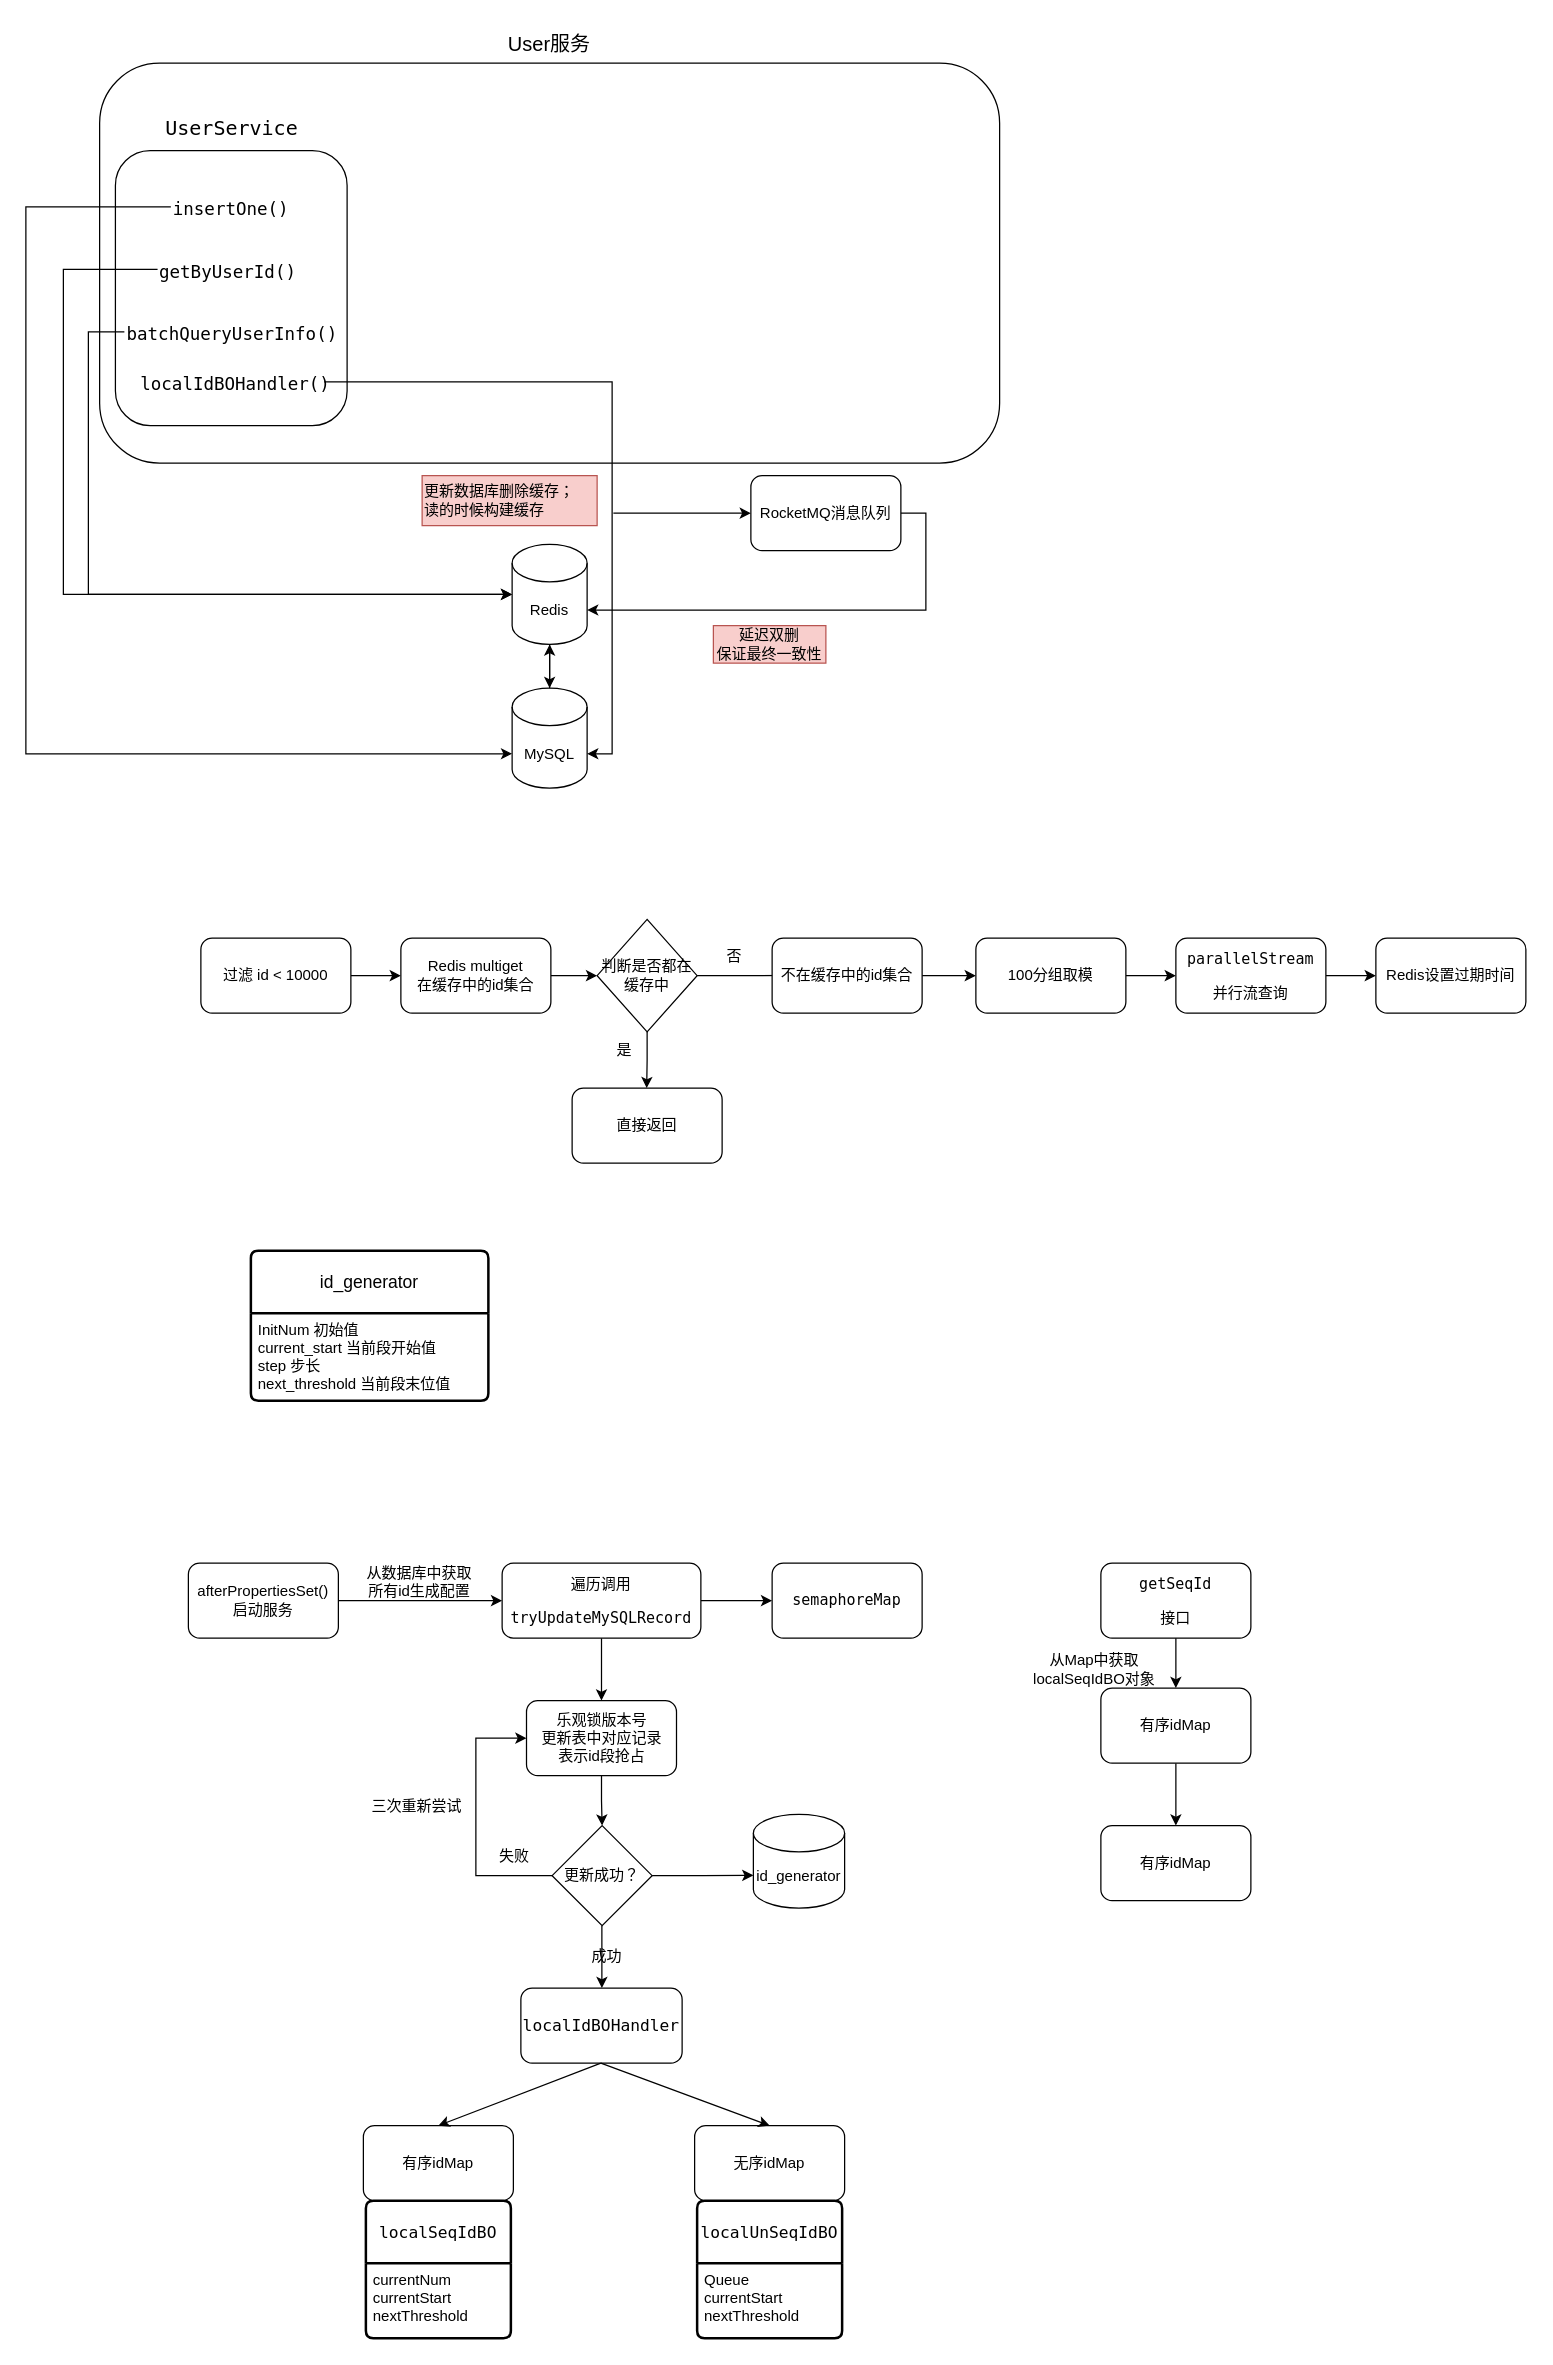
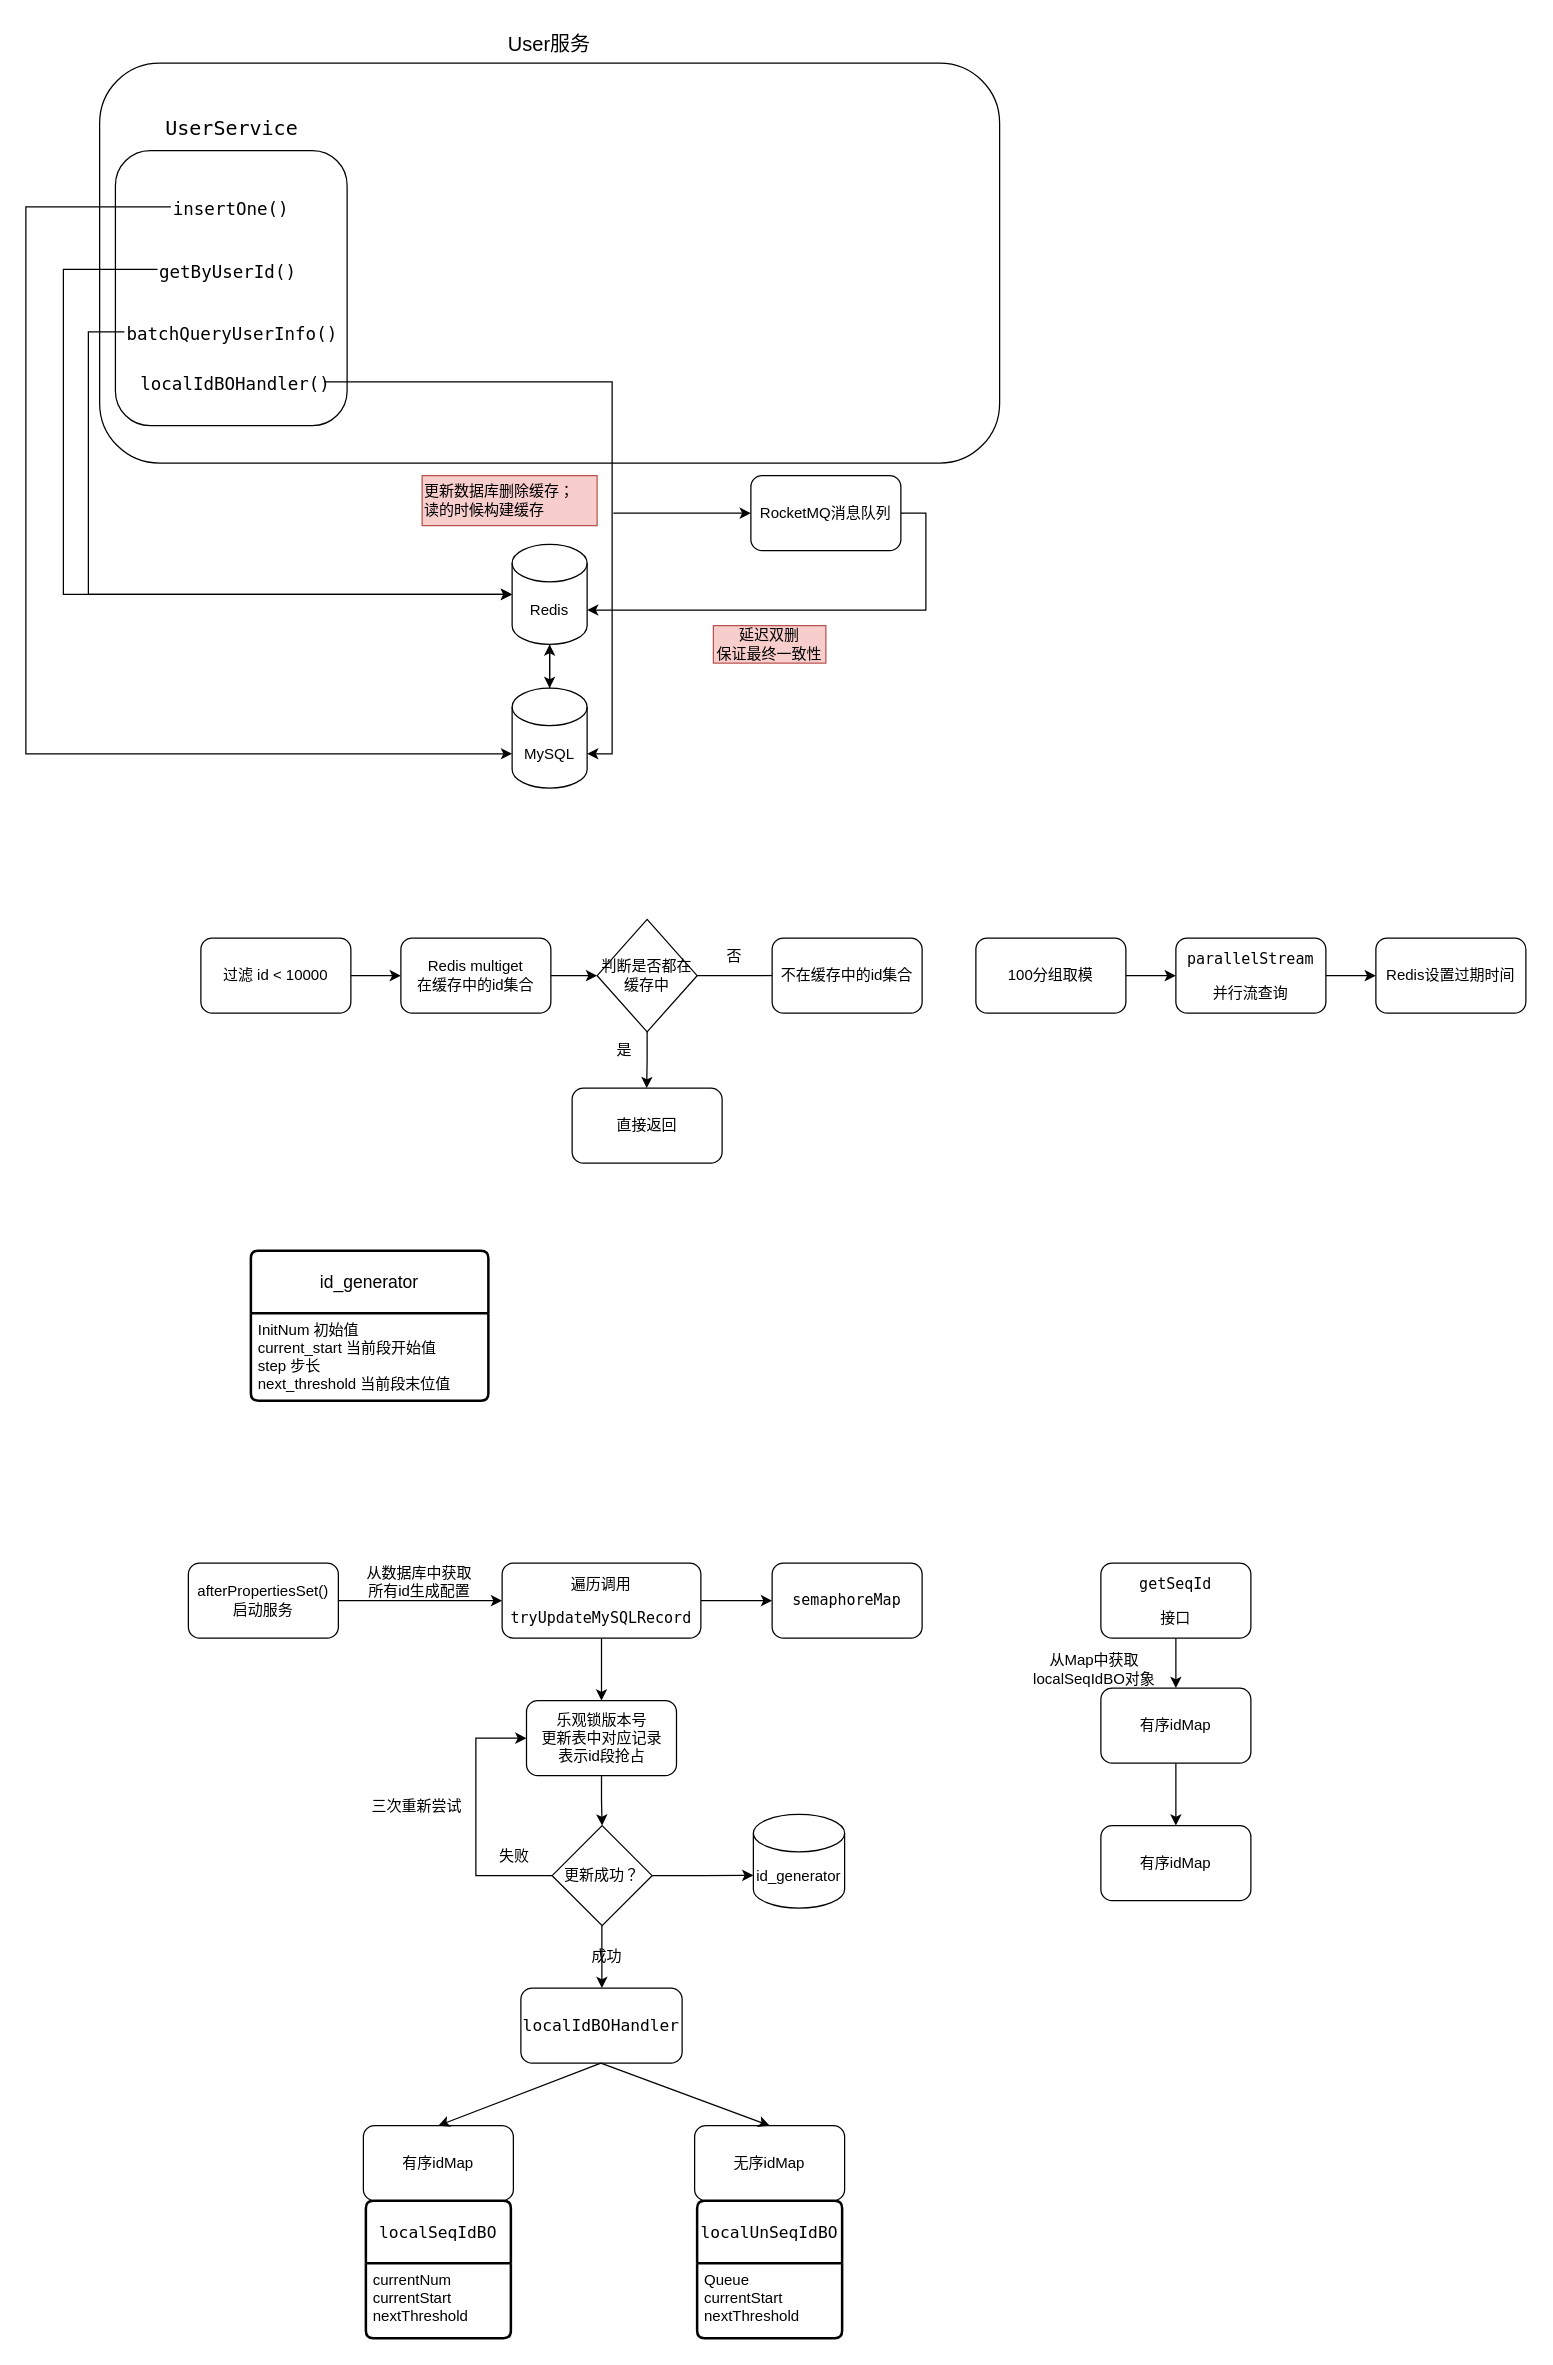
(944, 976) -> none
